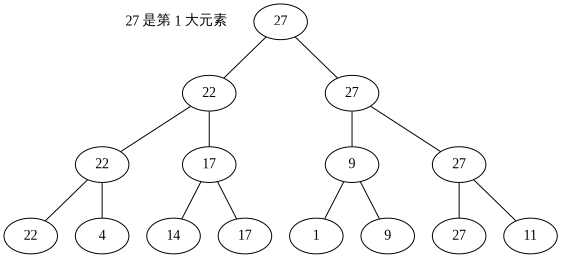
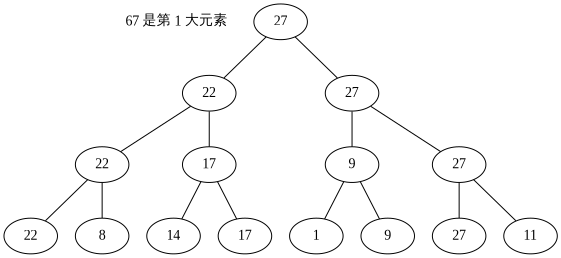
(177, 22) -> (177, 22)
(102, 236) -> (102, 236)
